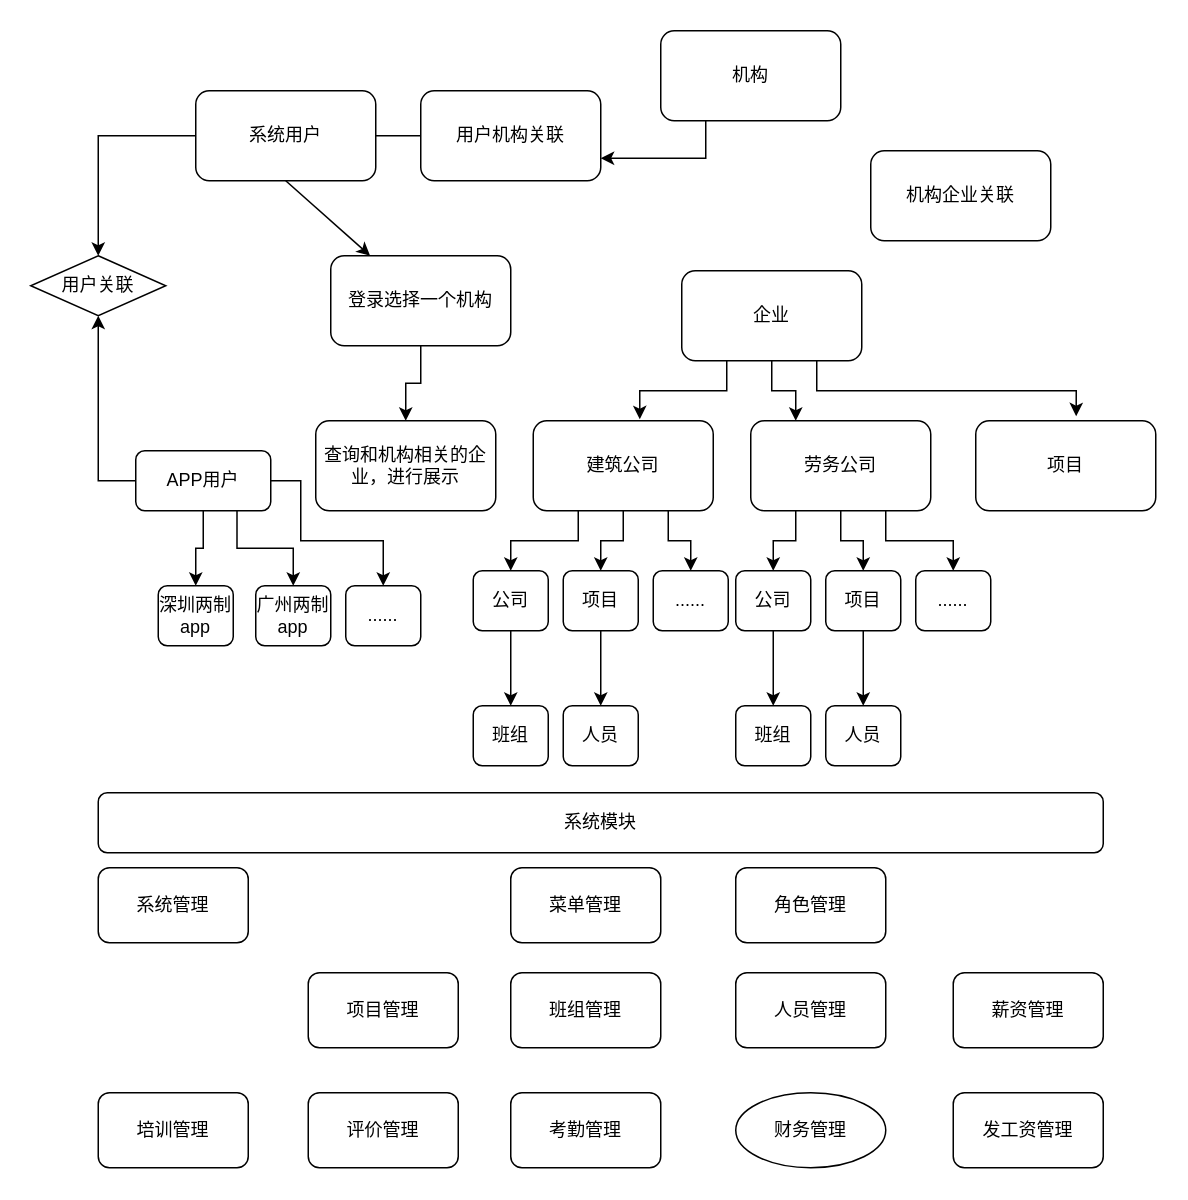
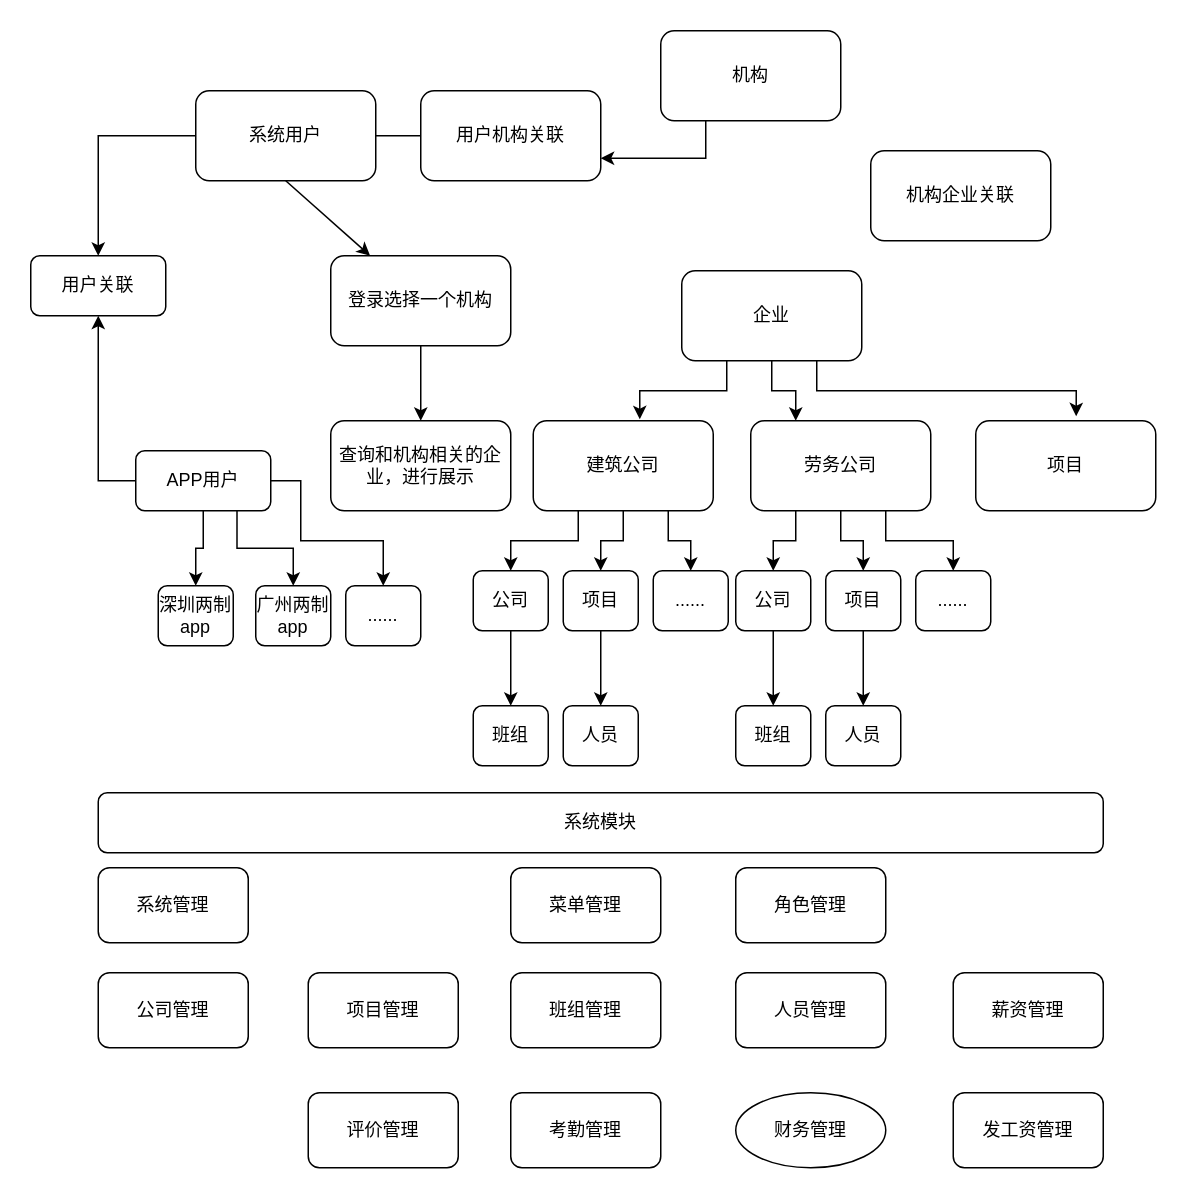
(98, 286) -> (98, 286)
(406, 466) -> (421, 466)
none -> (173, 1010)
(173, 1130) -> none
